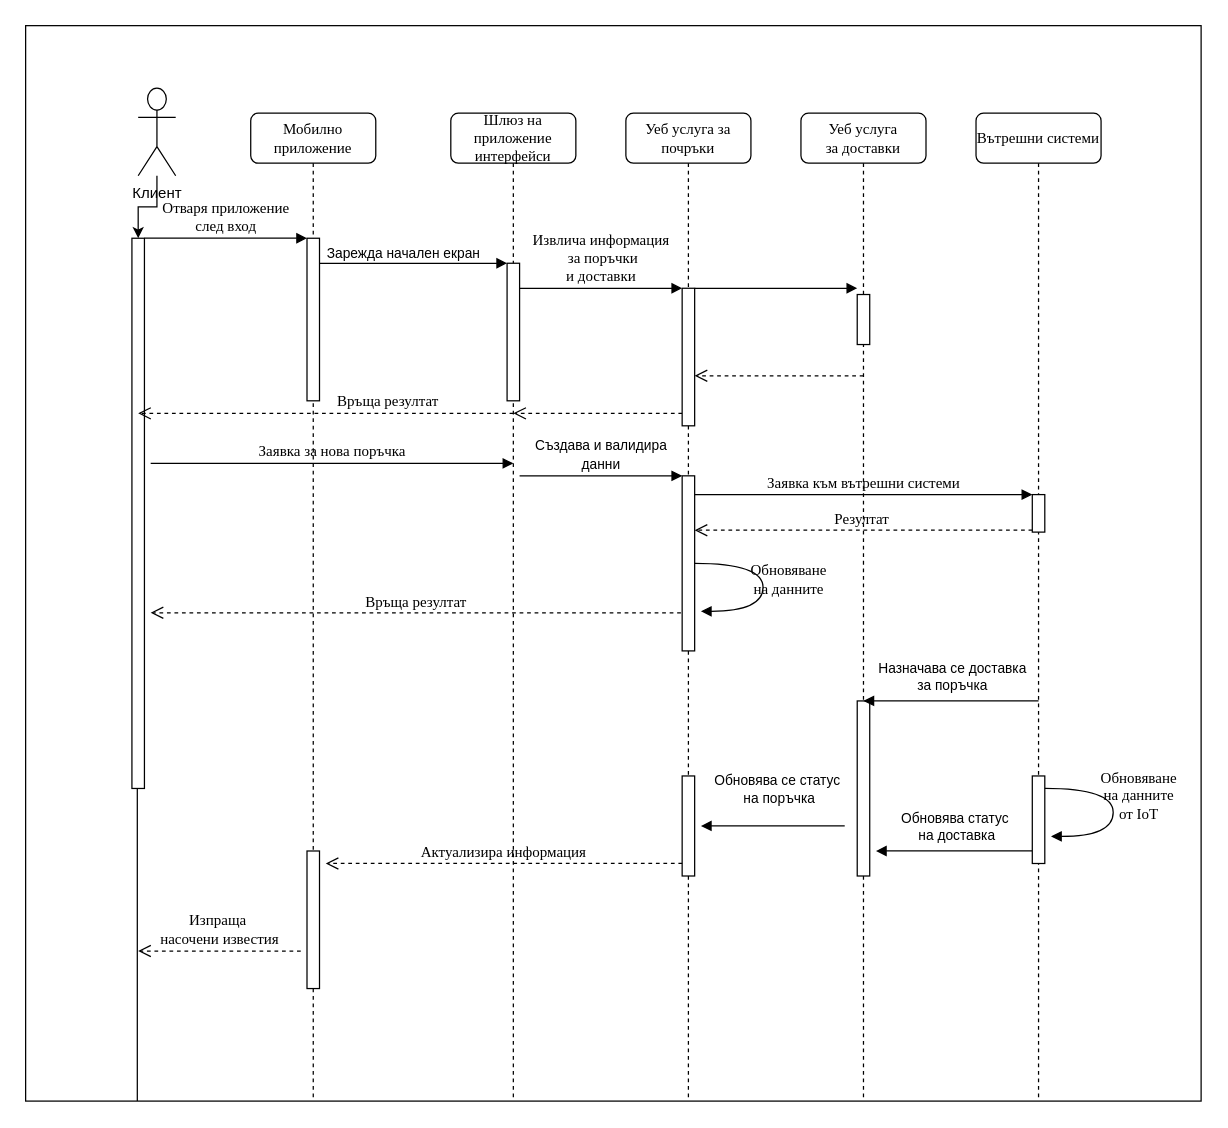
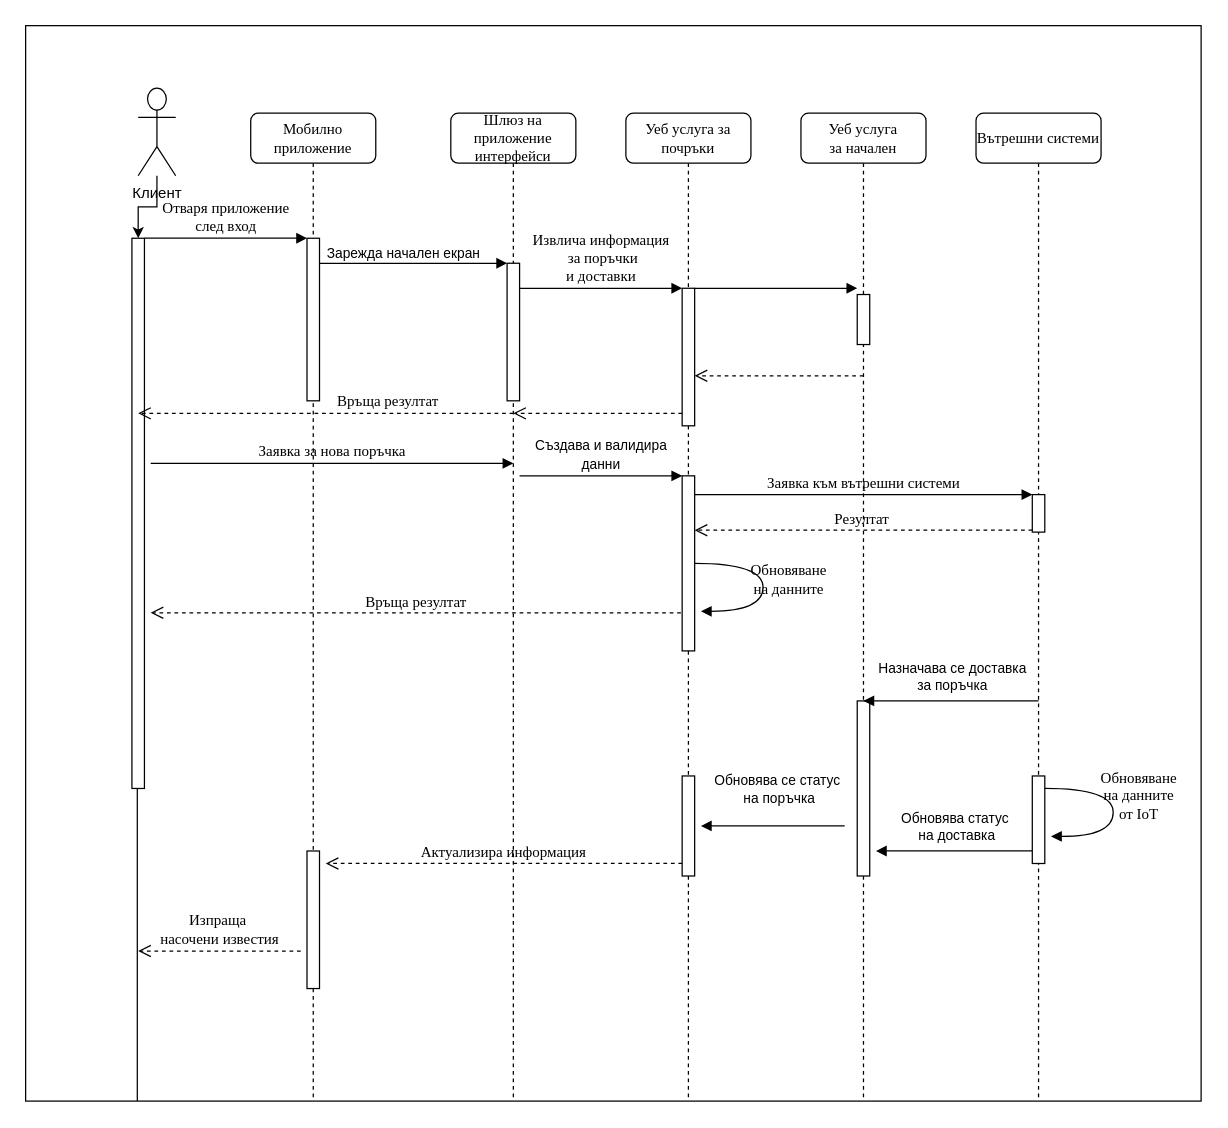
(863, 138) -> (863, 138)
